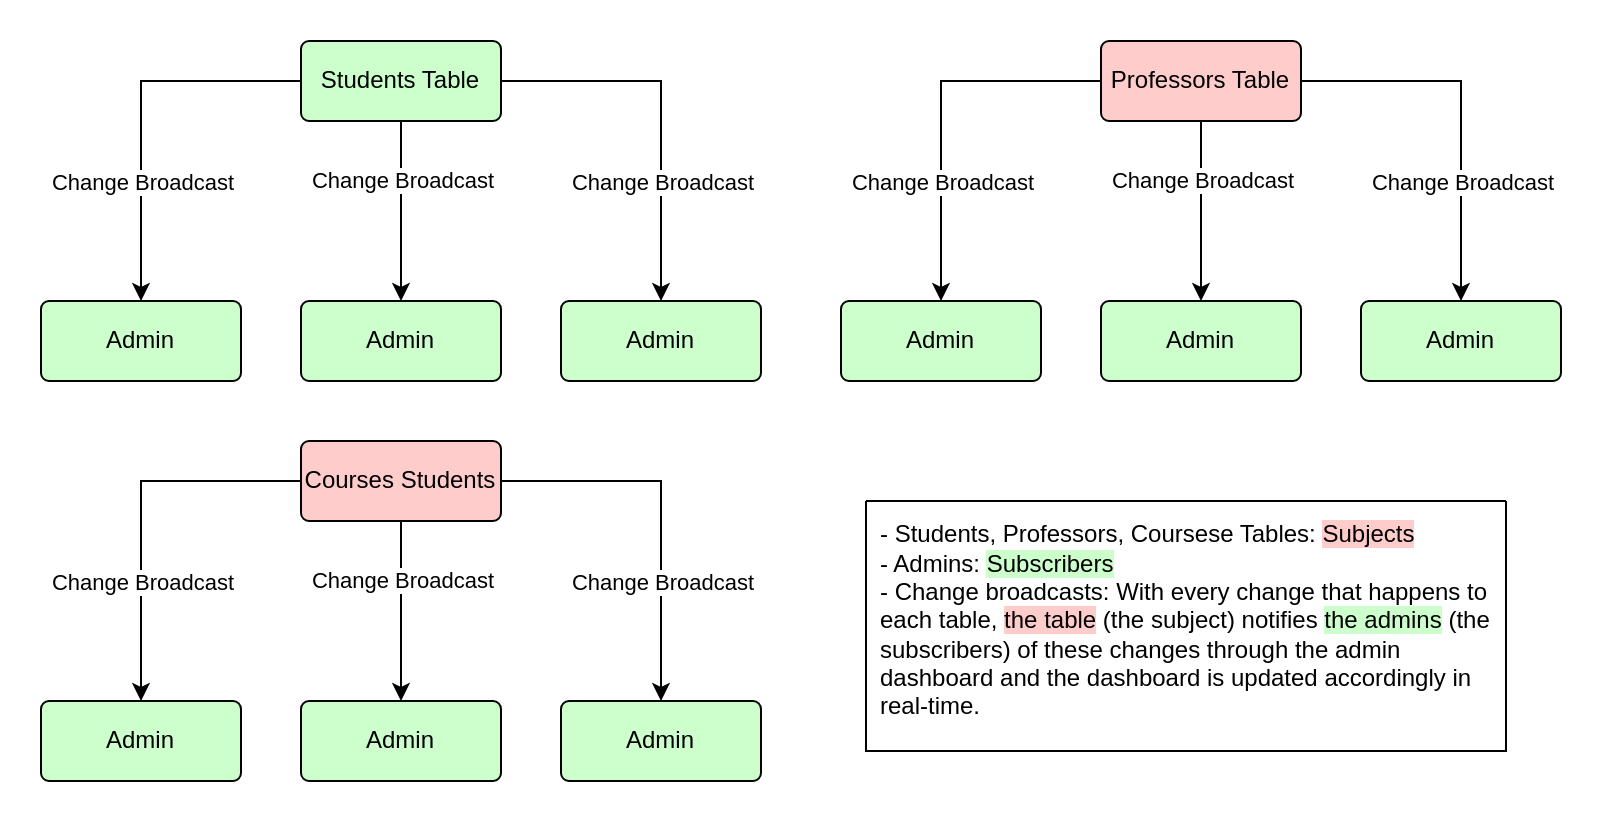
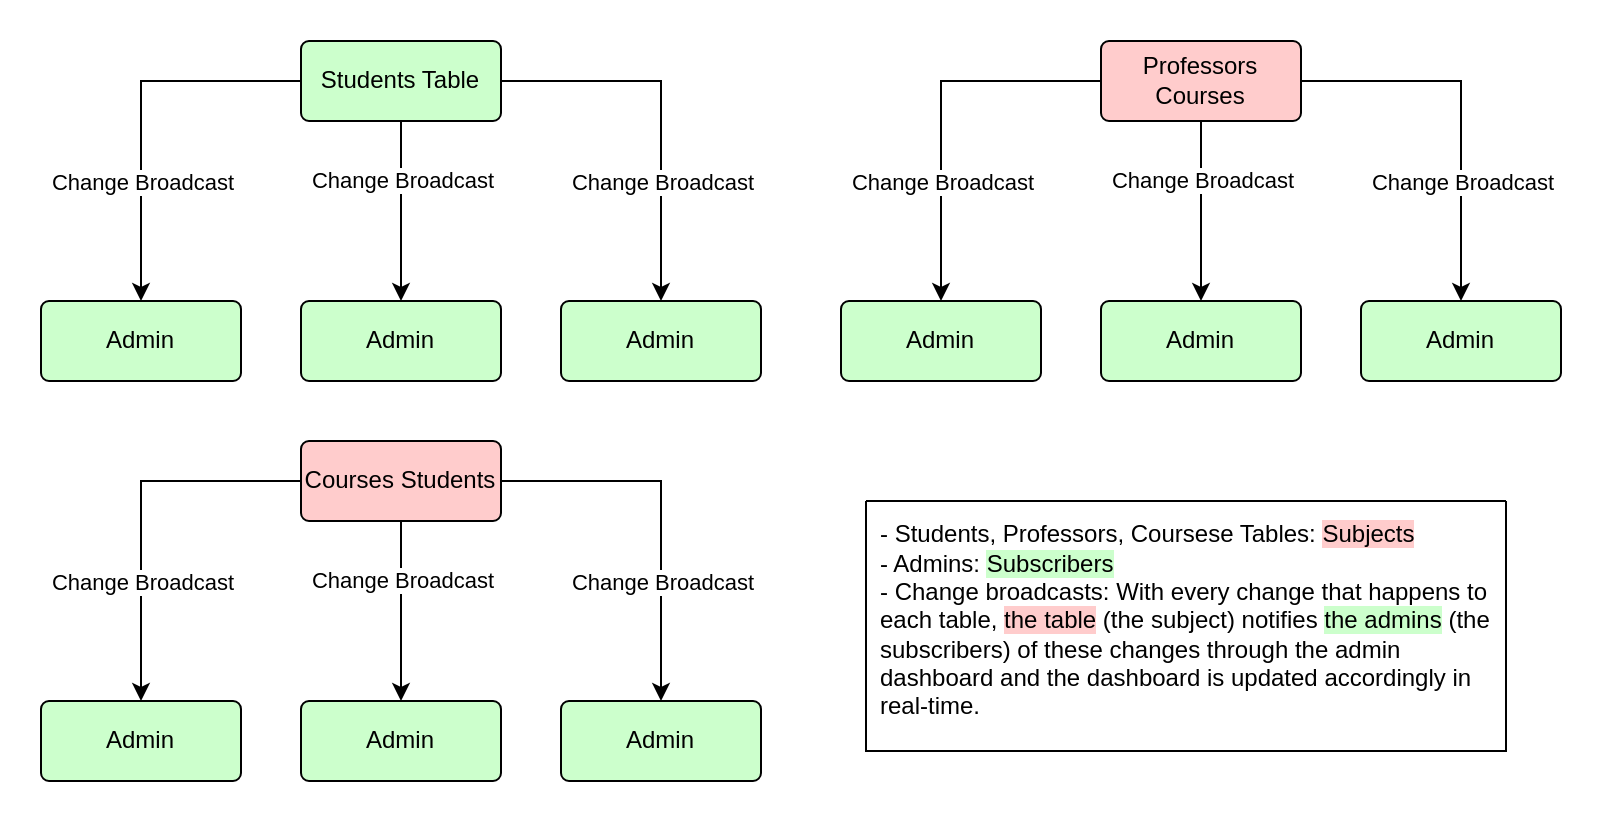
(1201, 81) -> (1201, 81)
